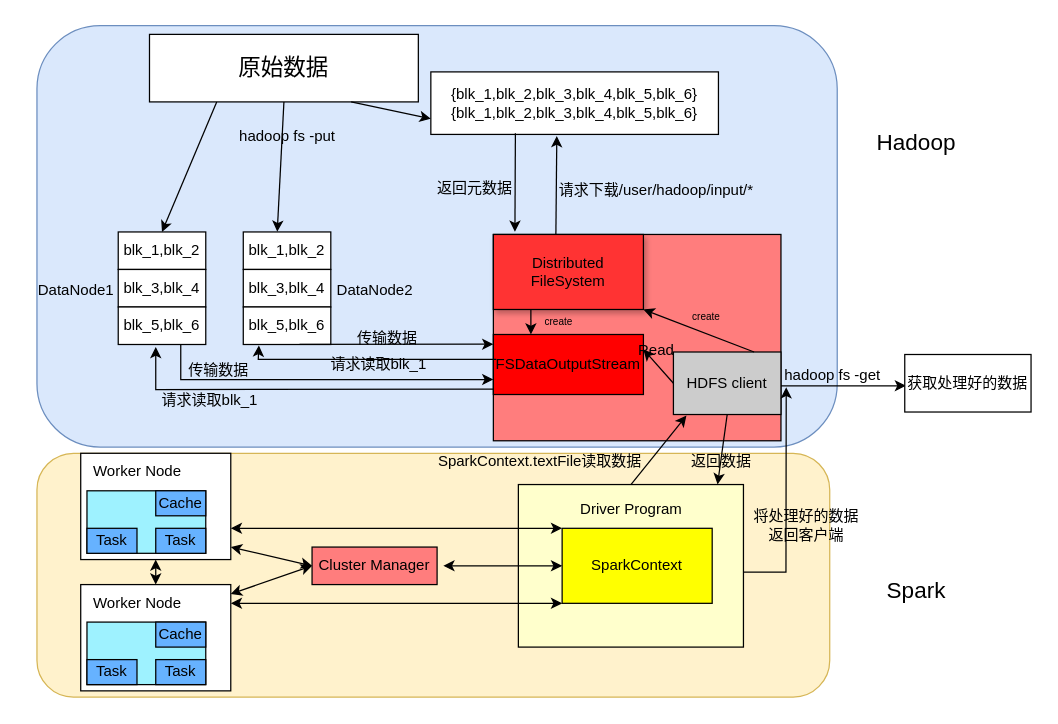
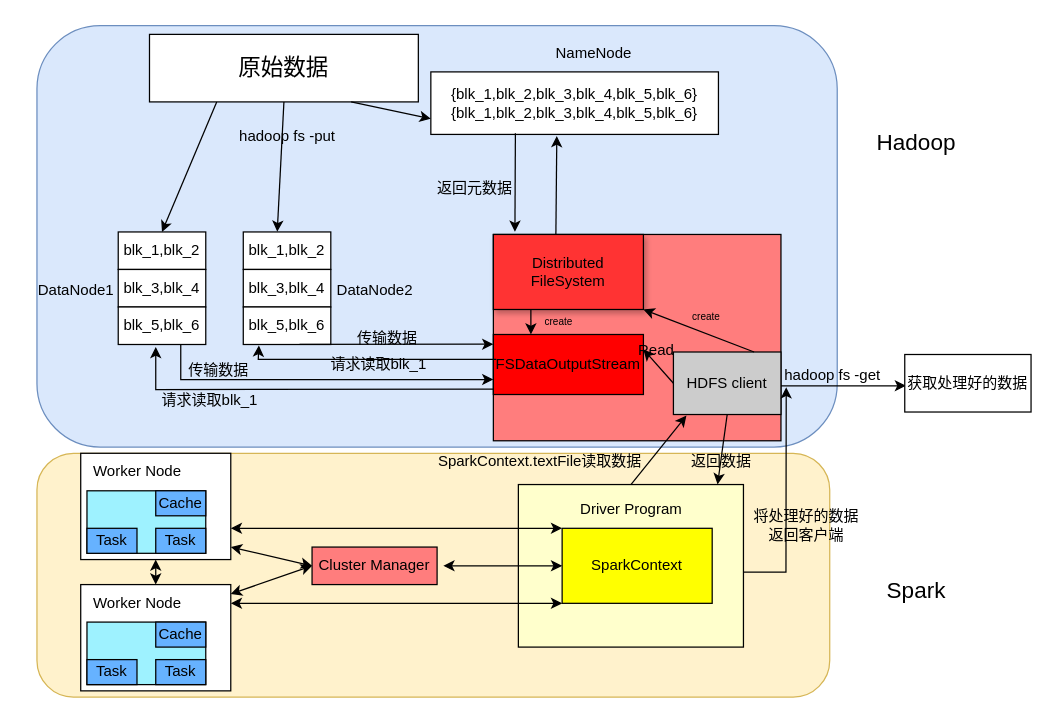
none -> (593, 53)
(656, 191) -> none
